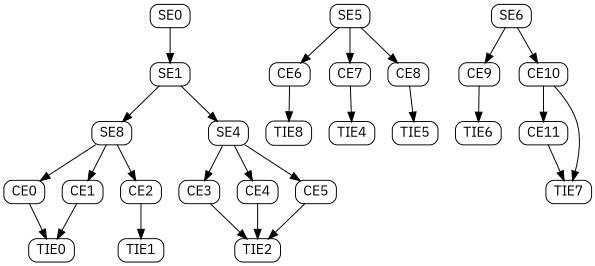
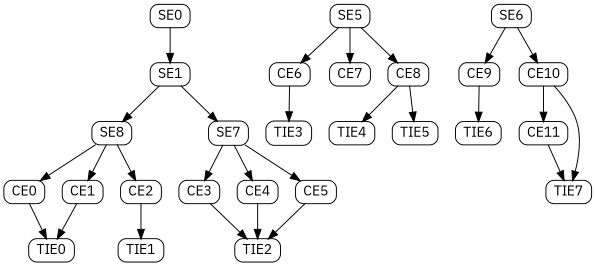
(351, 99) -> (384, 100)
(228, 133) -> (228, 133)
(289, 133) -> (289, 133)
